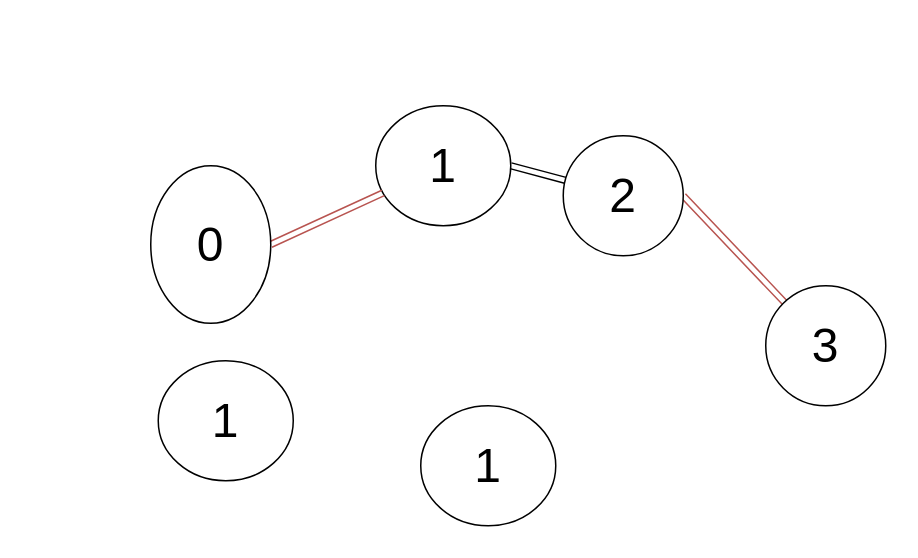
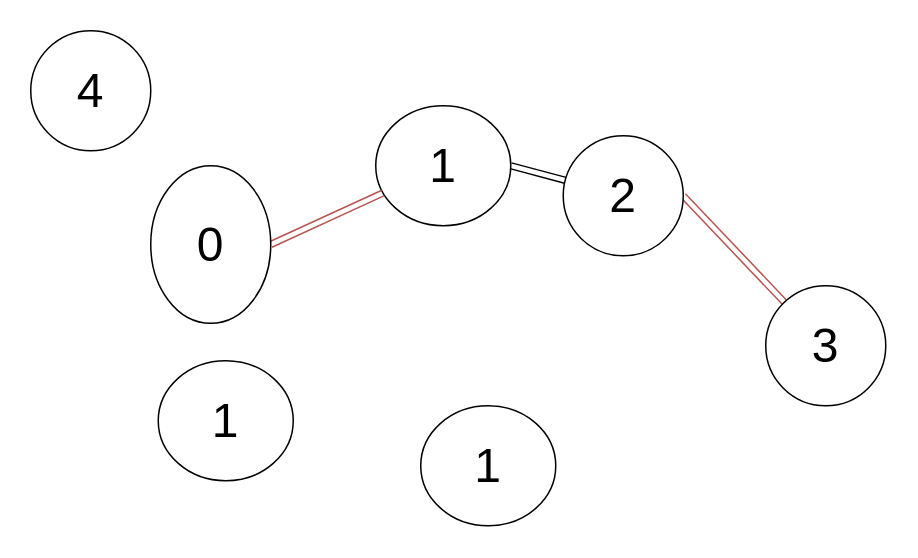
none -> (91, 91)
